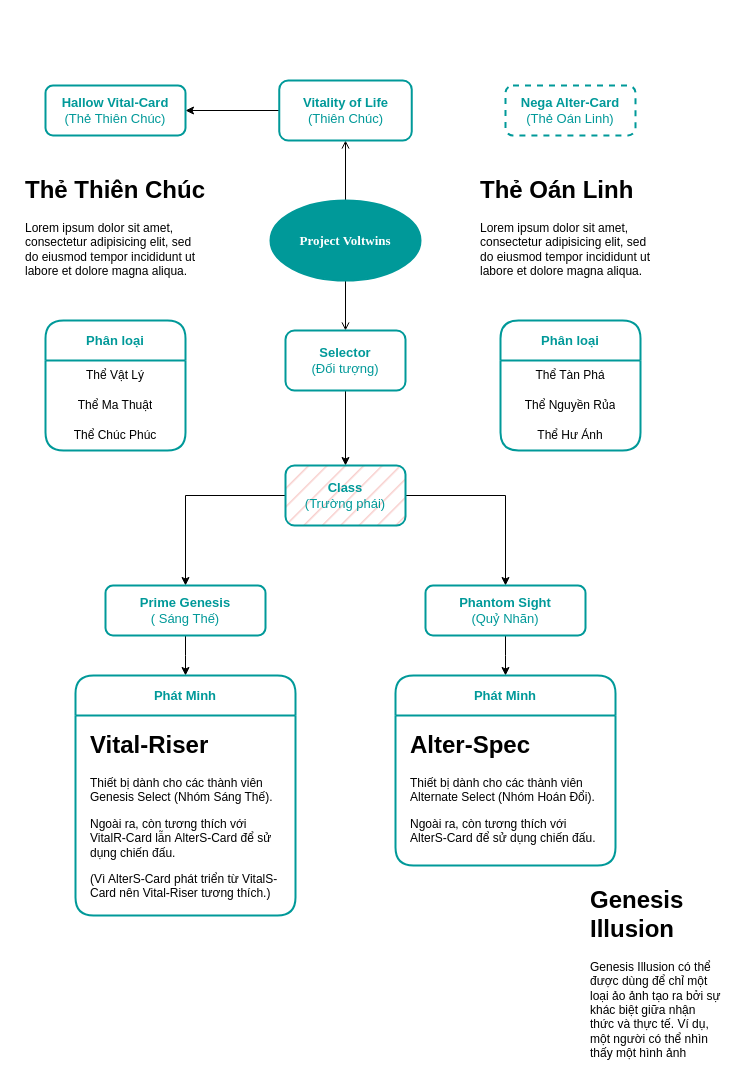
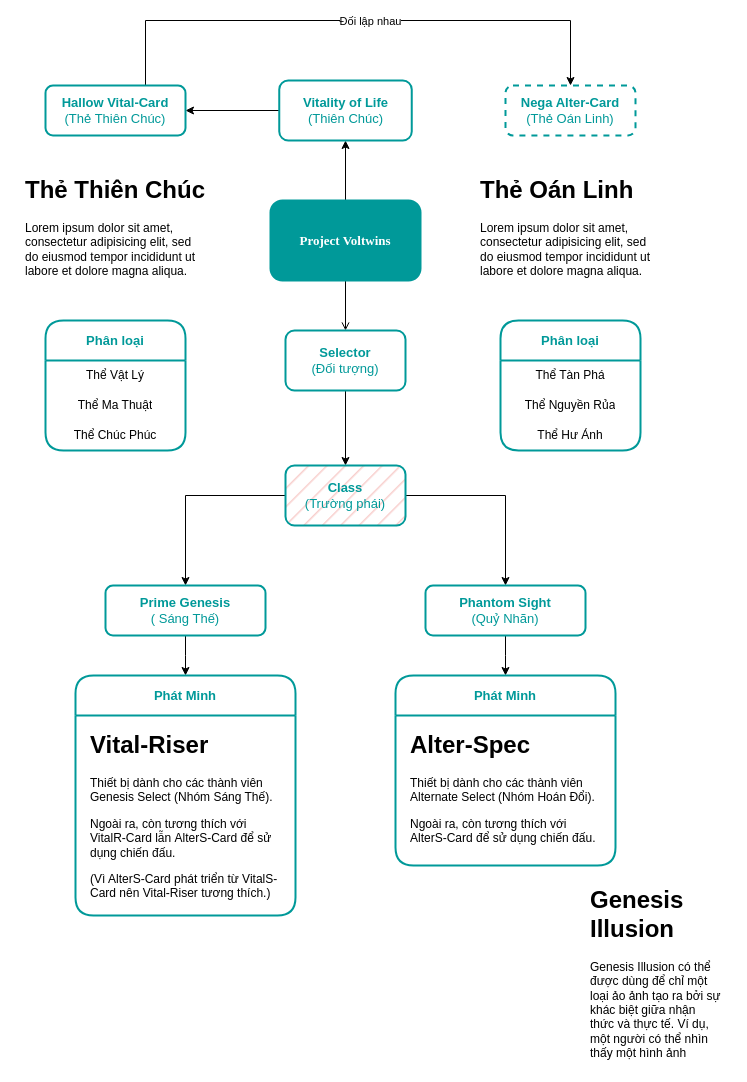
none -> (355, 21)
(346, 147) -> (346, 149)
(346, 241) -> (346, 241)
